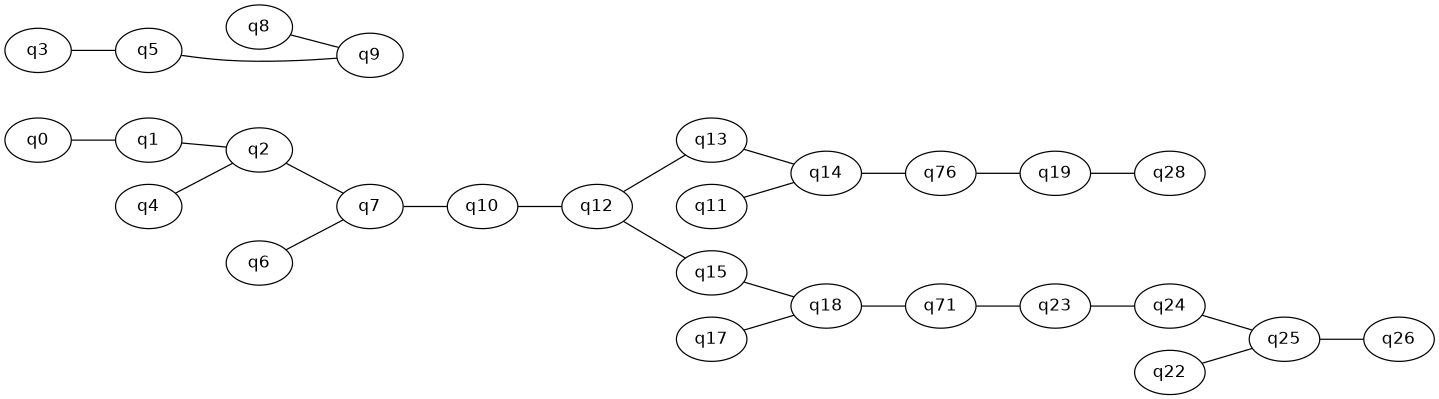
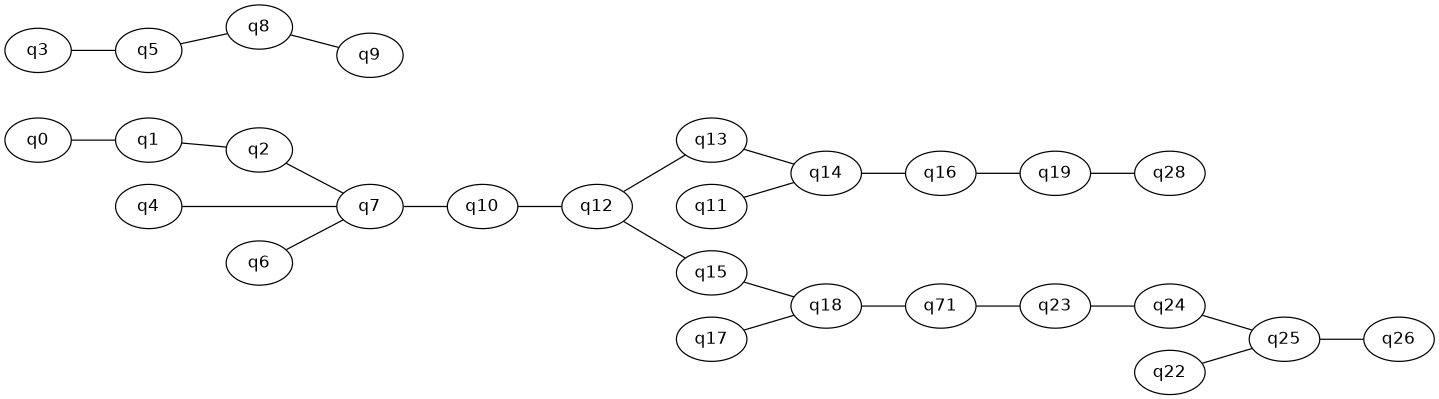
(259, 61) -> (204, 39)
(941, 173) -> (941, 173)
(204, 178) -> (259, 206)
